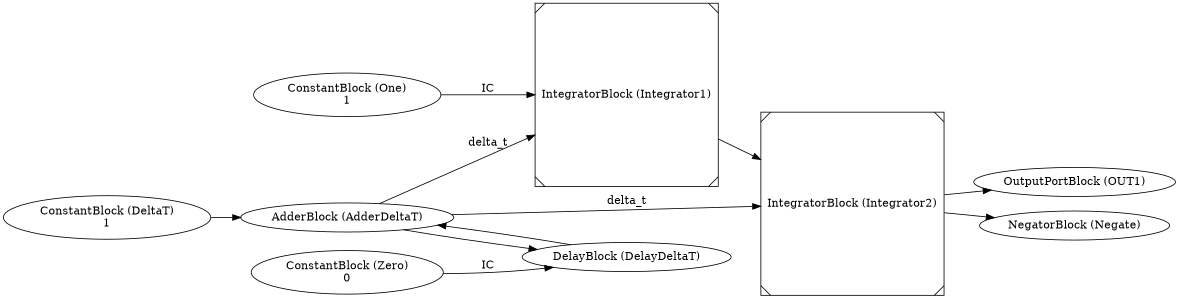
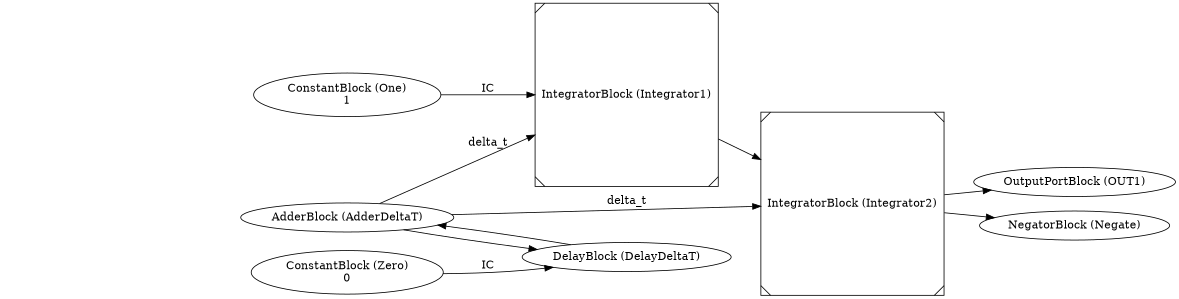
(107, 217) -> none
